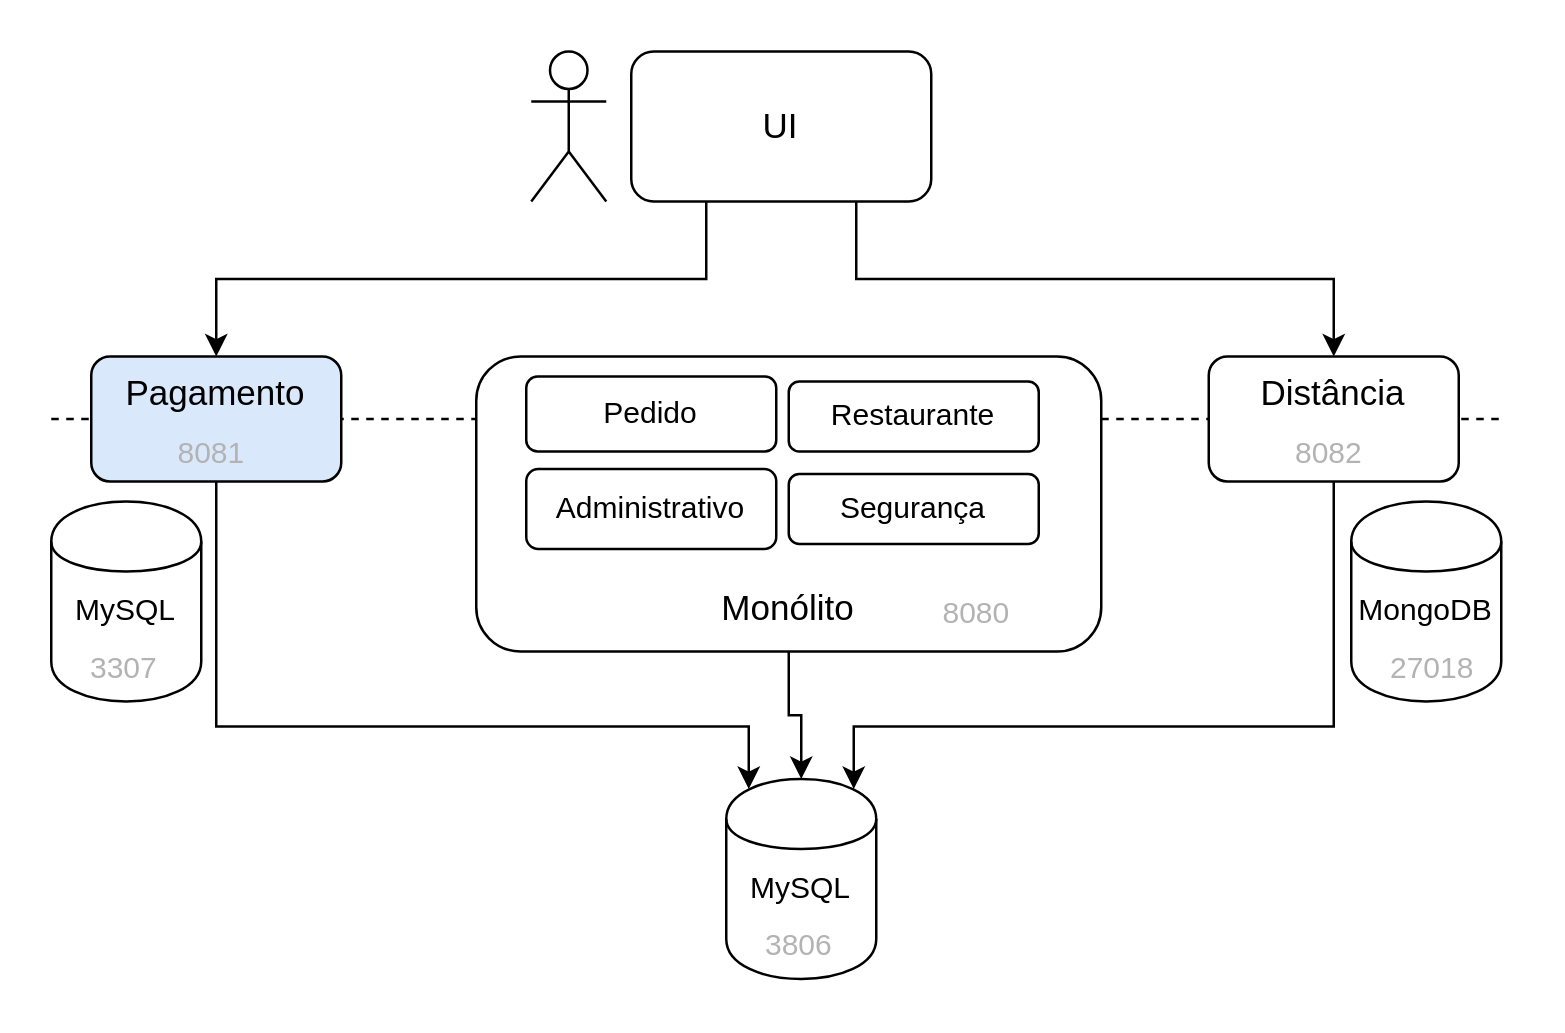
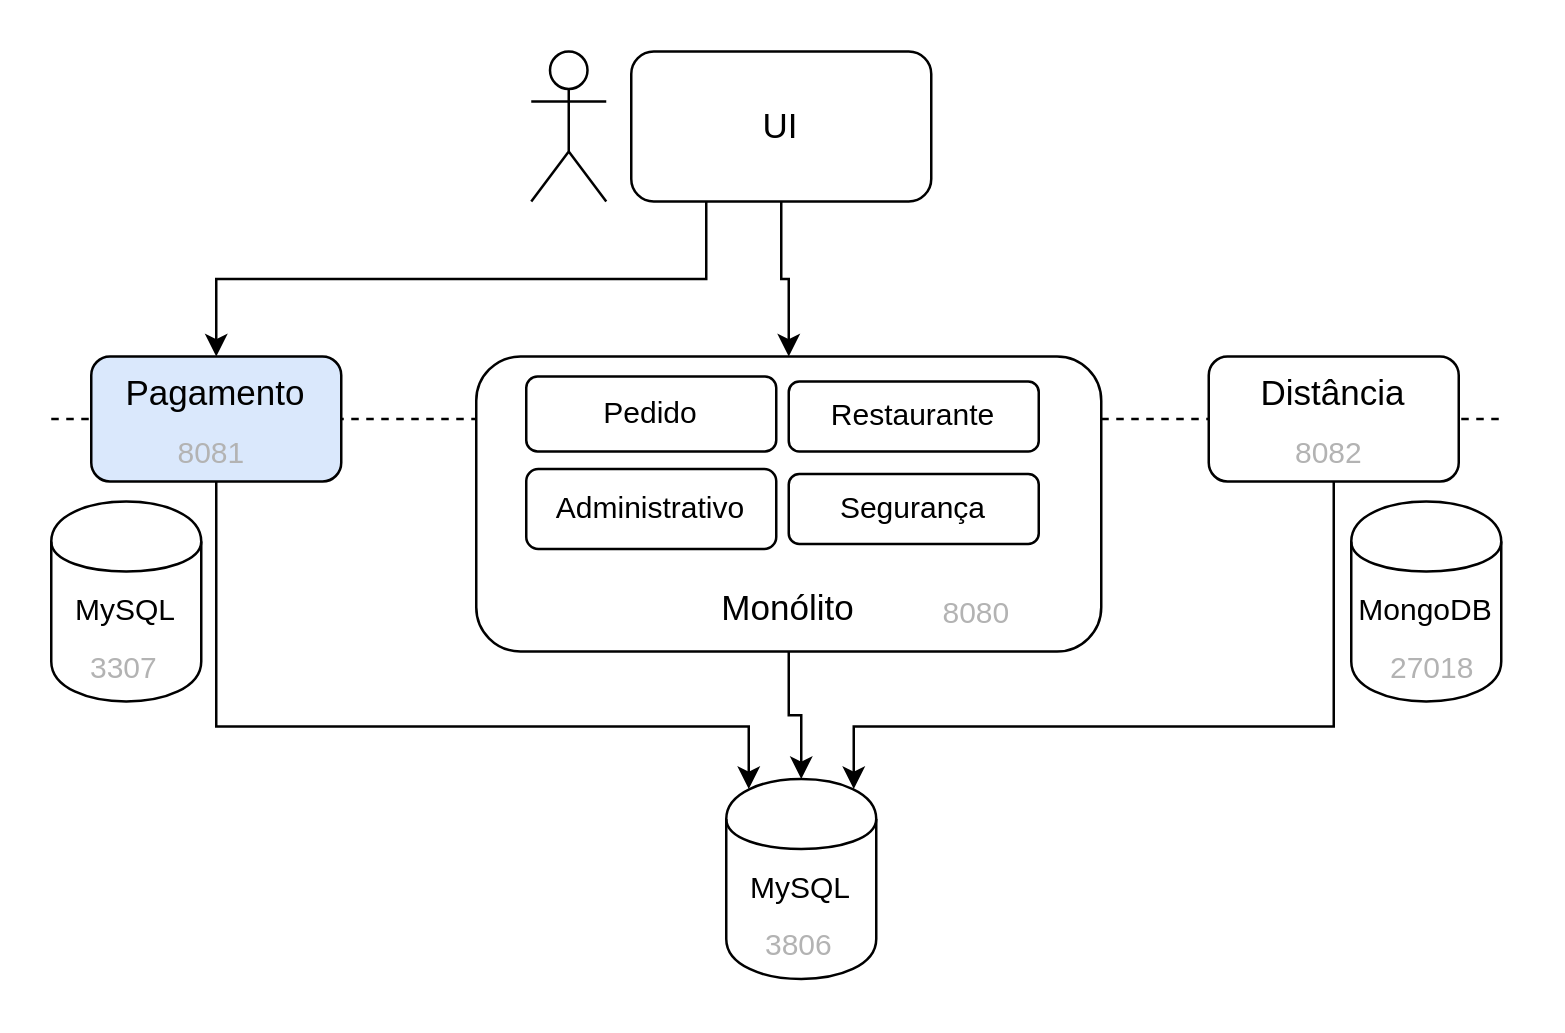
none -> (781, 274)
(1086, 279) -> none
